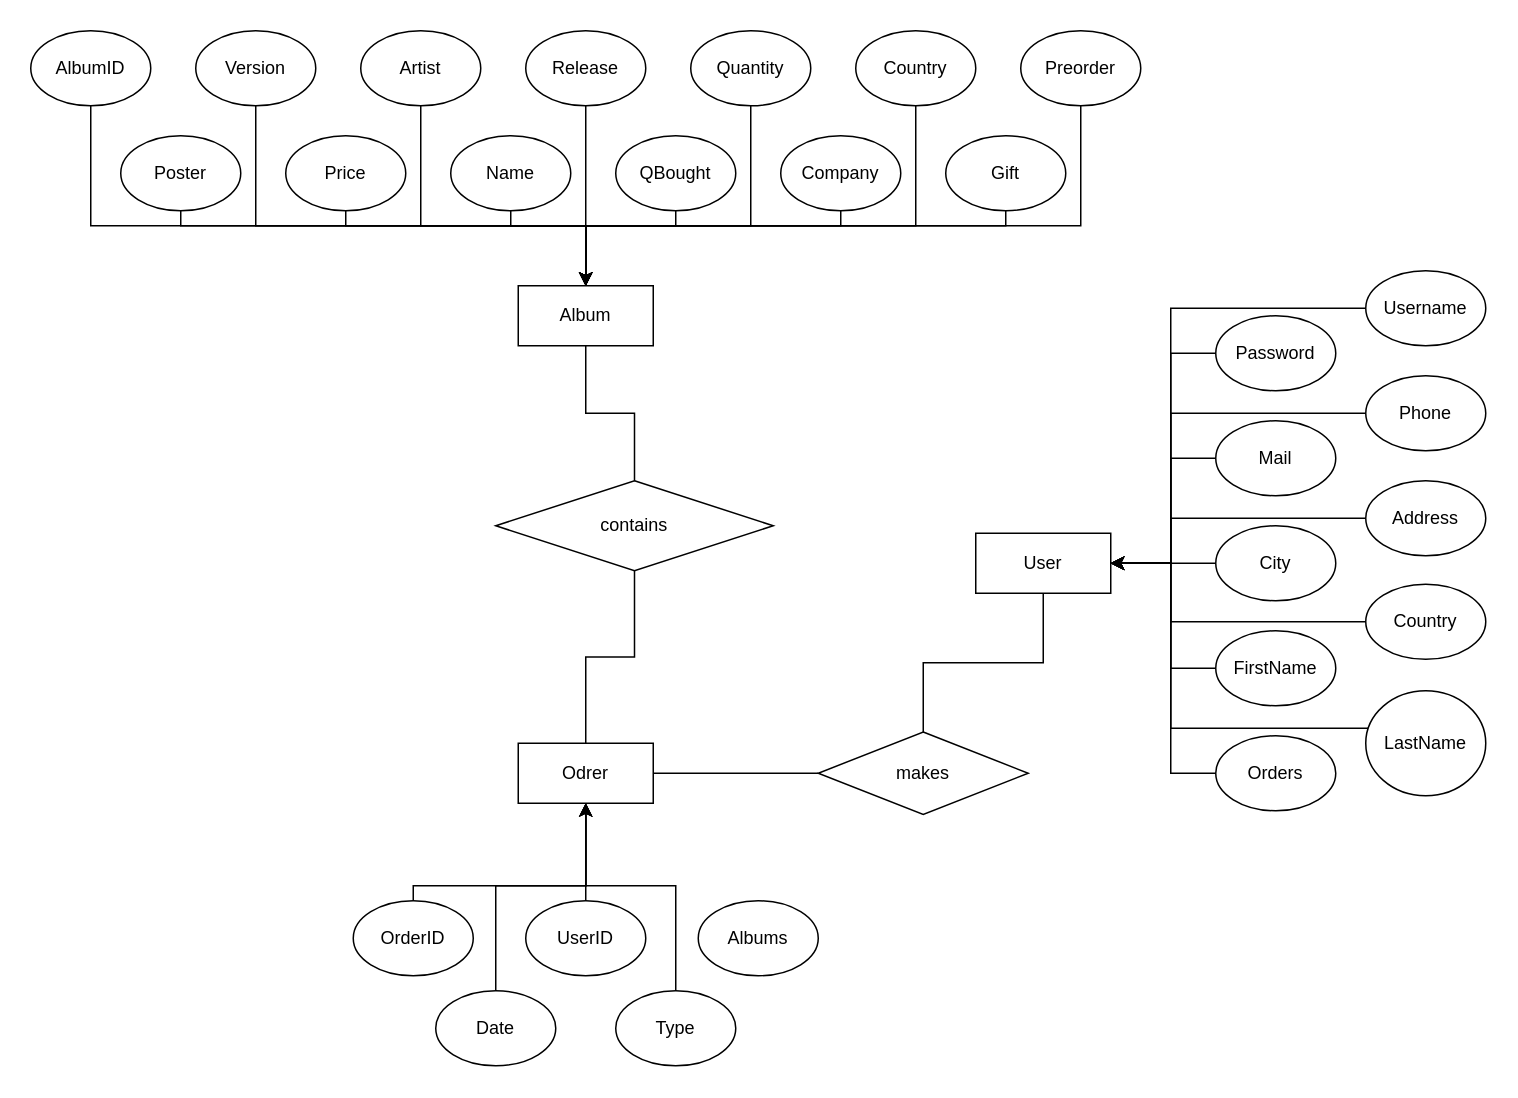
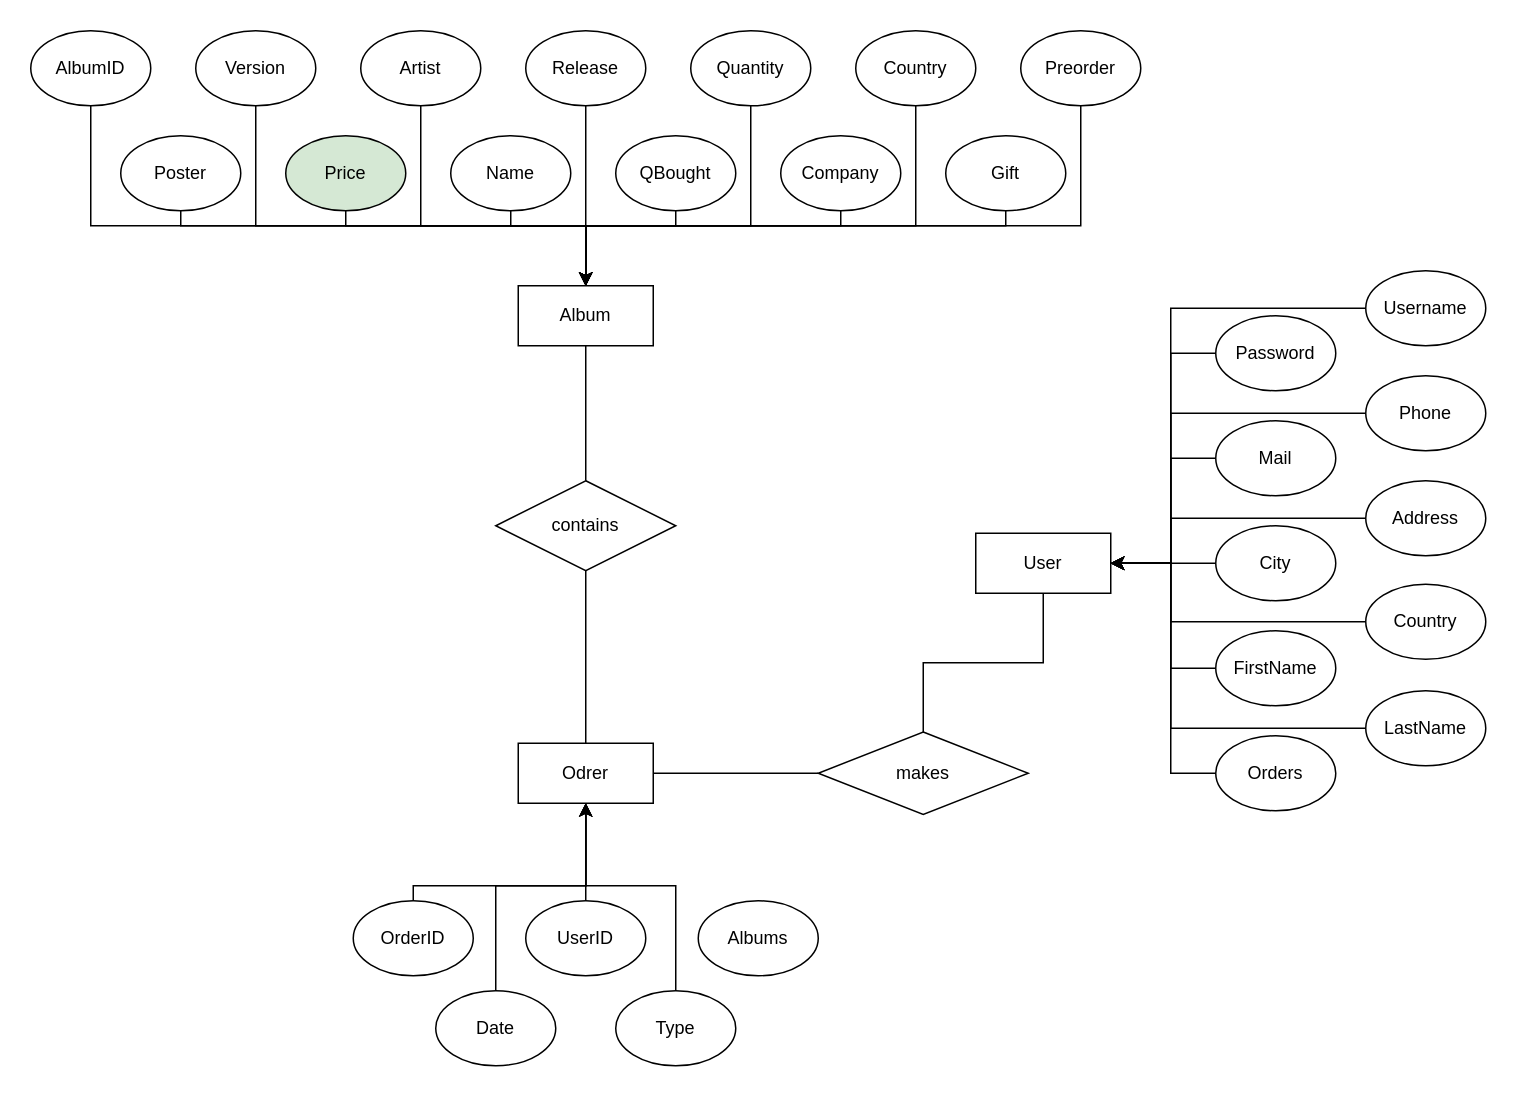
(346, 173) -> (346, 173)
(635, 526) -> (586, 526)
(1426, 743) -> (1426, 728)
